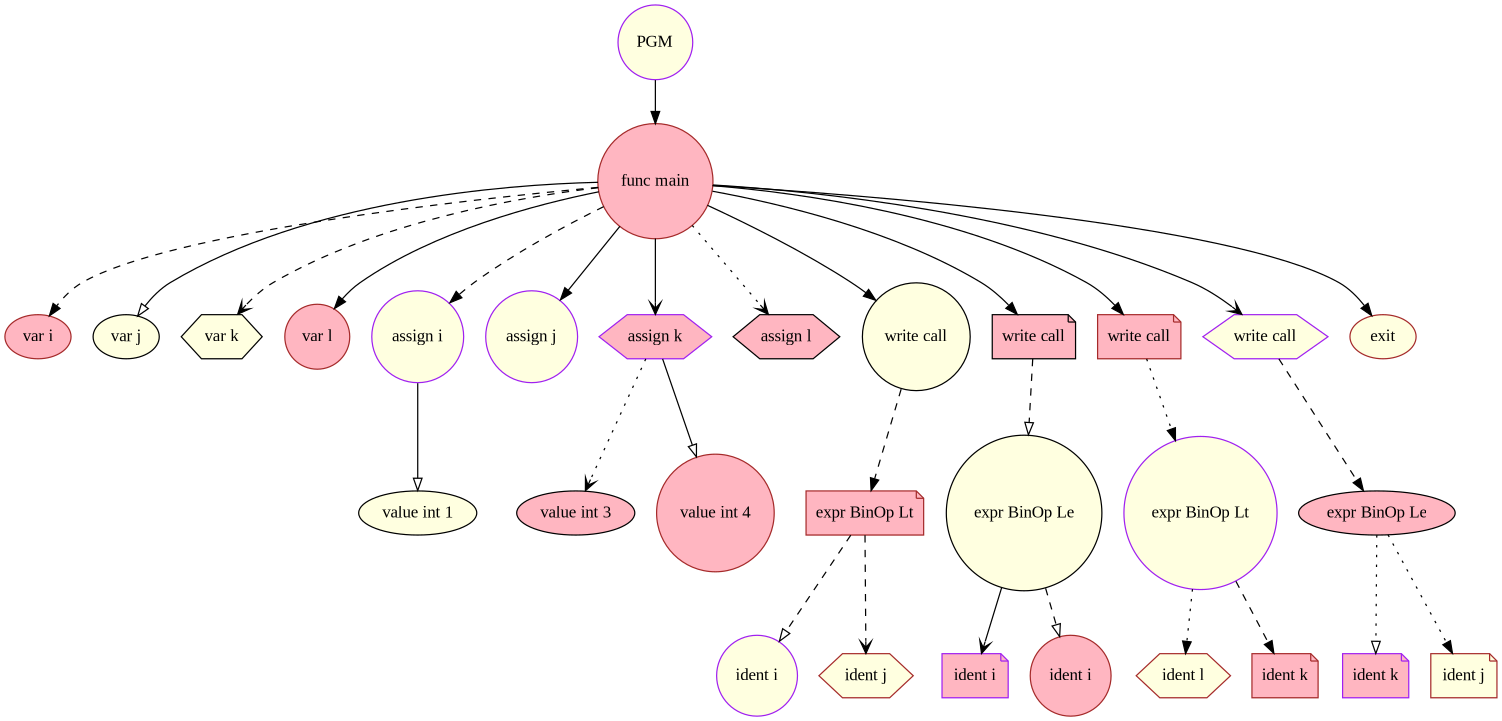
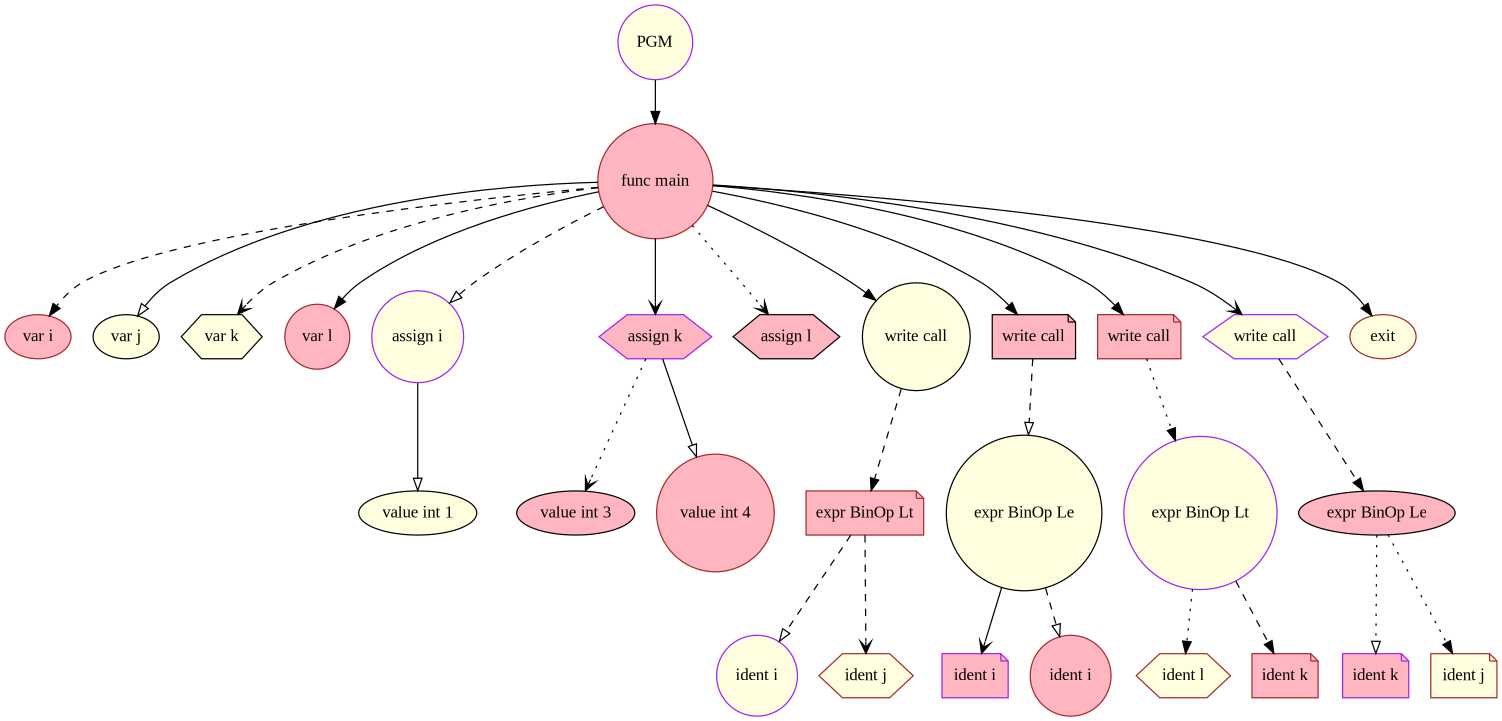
(529, 247) -> (529, 247)
(532, 337) -> none
